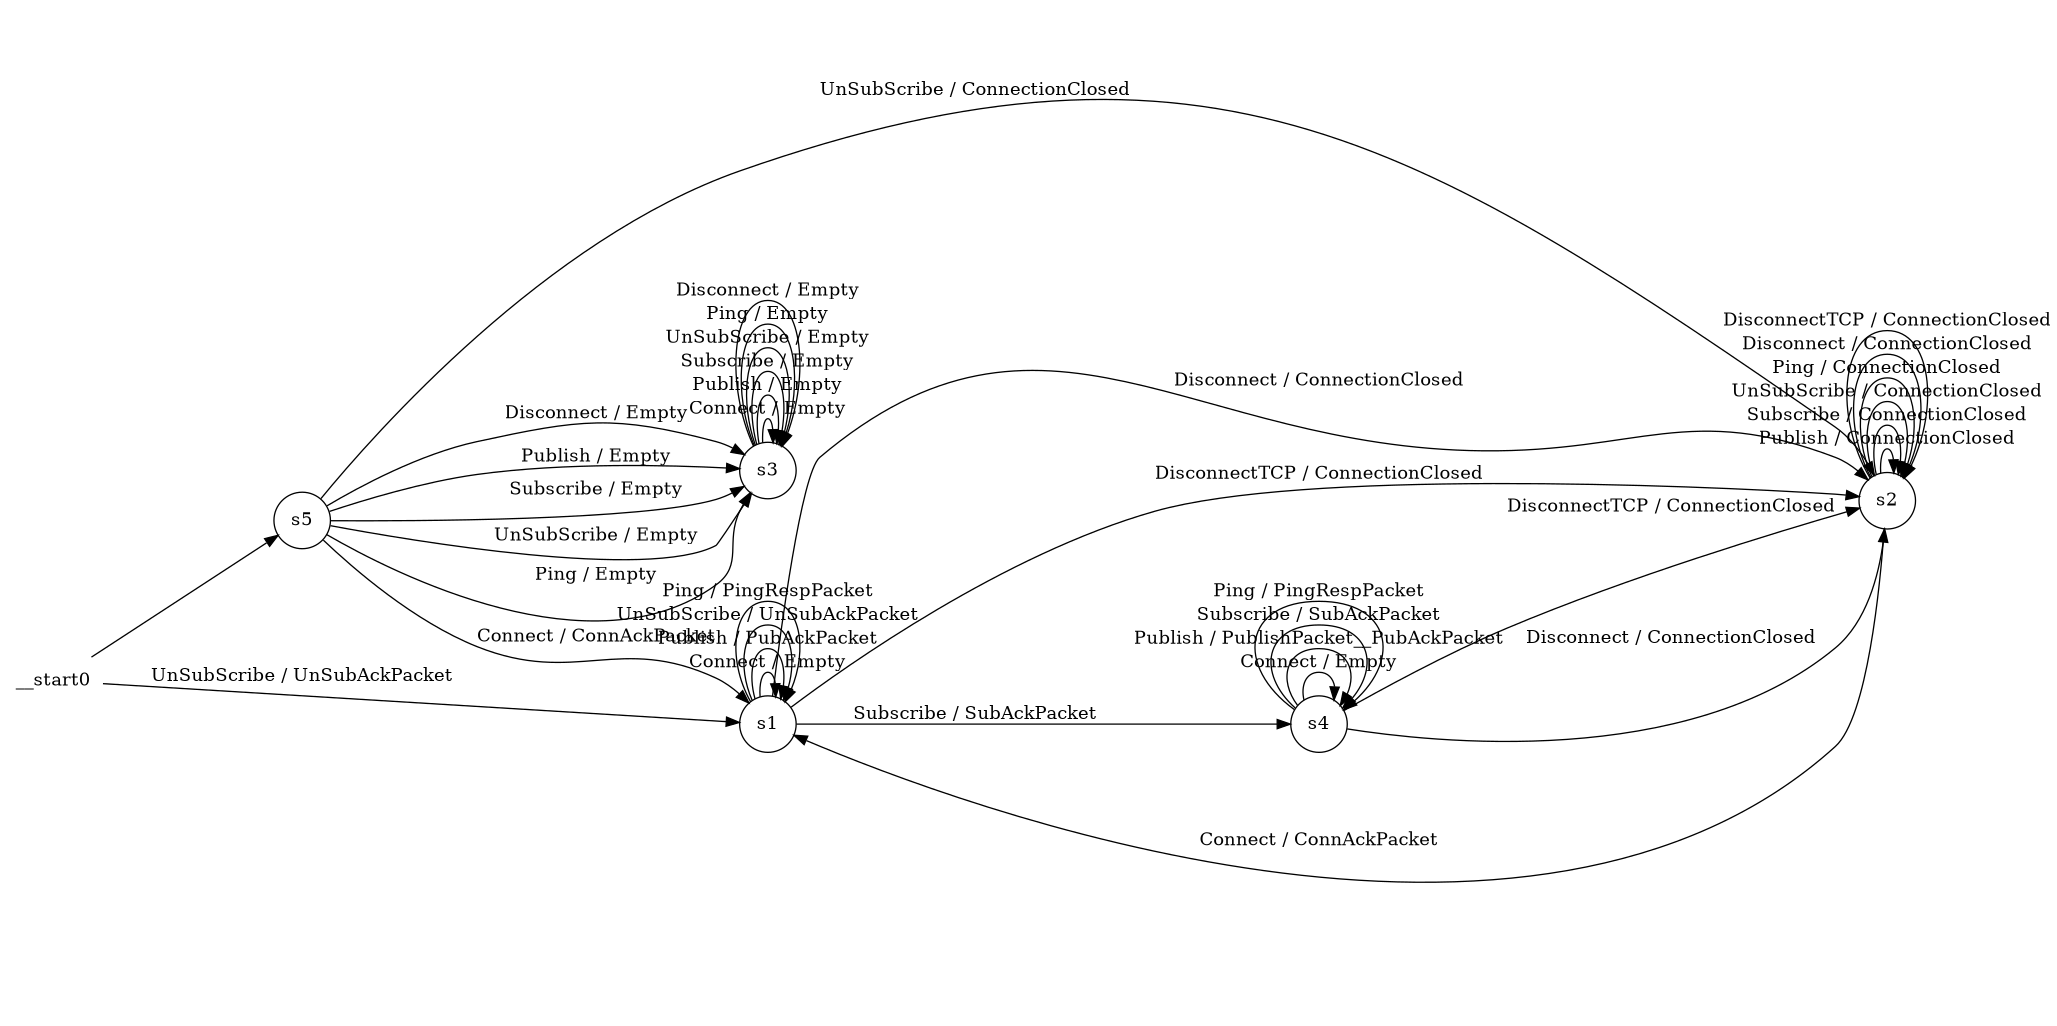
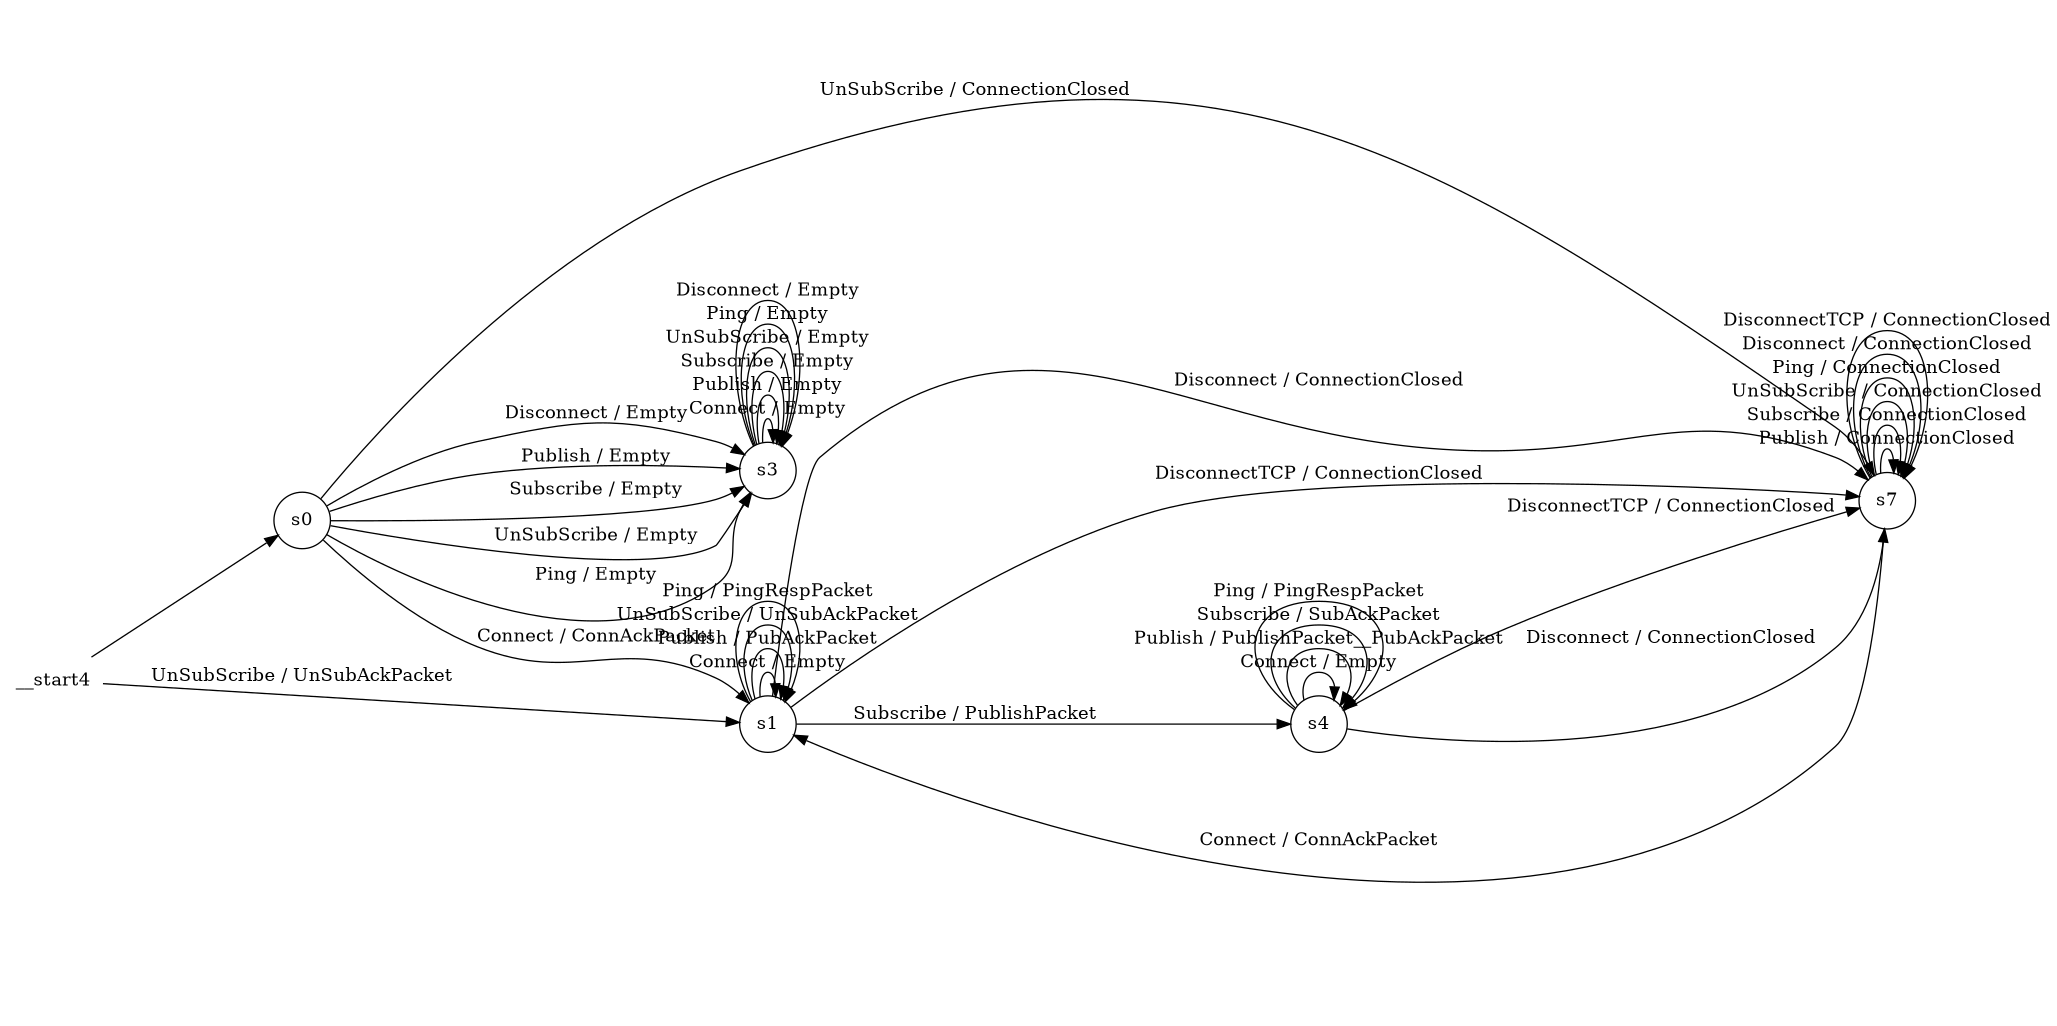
(1887, 501) -> (1887, 501)
(302, 520) -> (302, 520)
(54, 681) -> (54, 681)
(975, 714) -> (975, 714)
